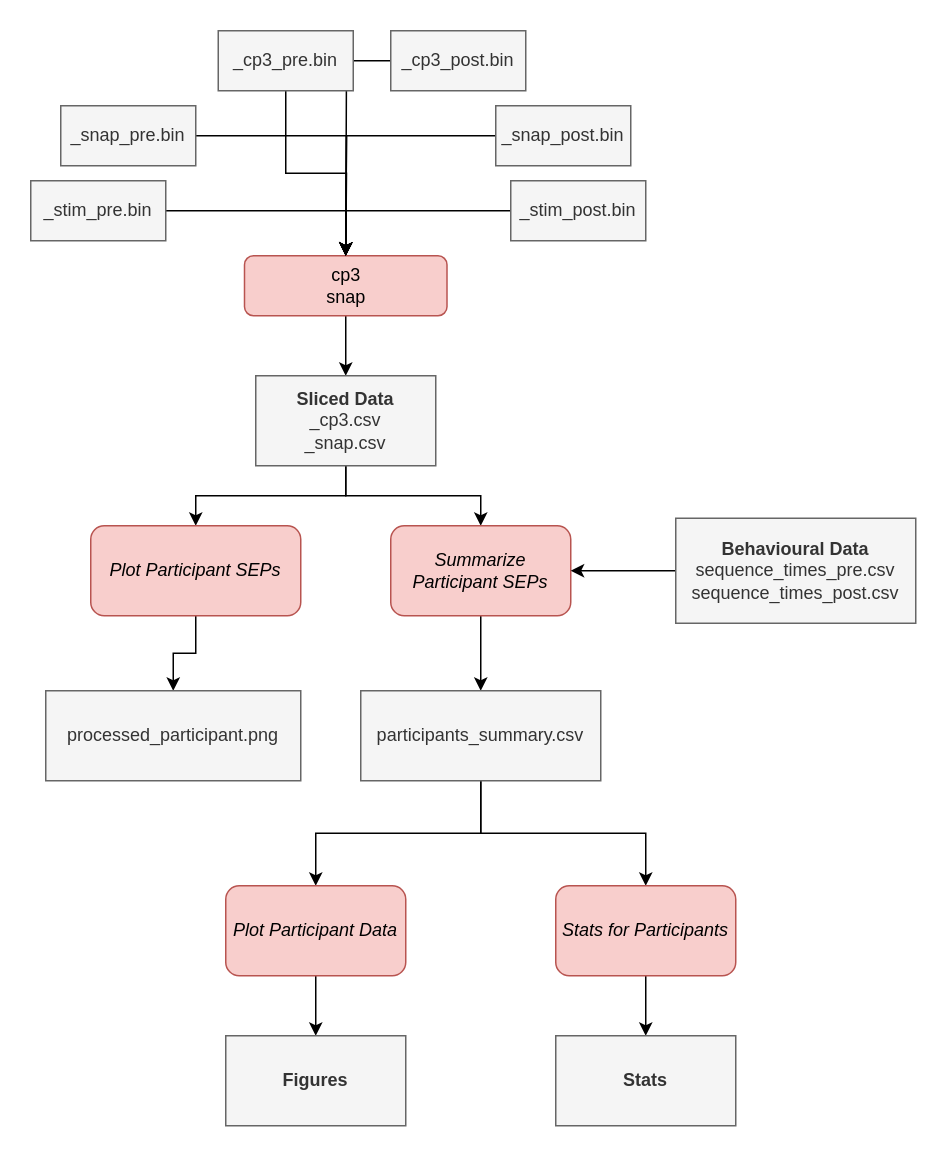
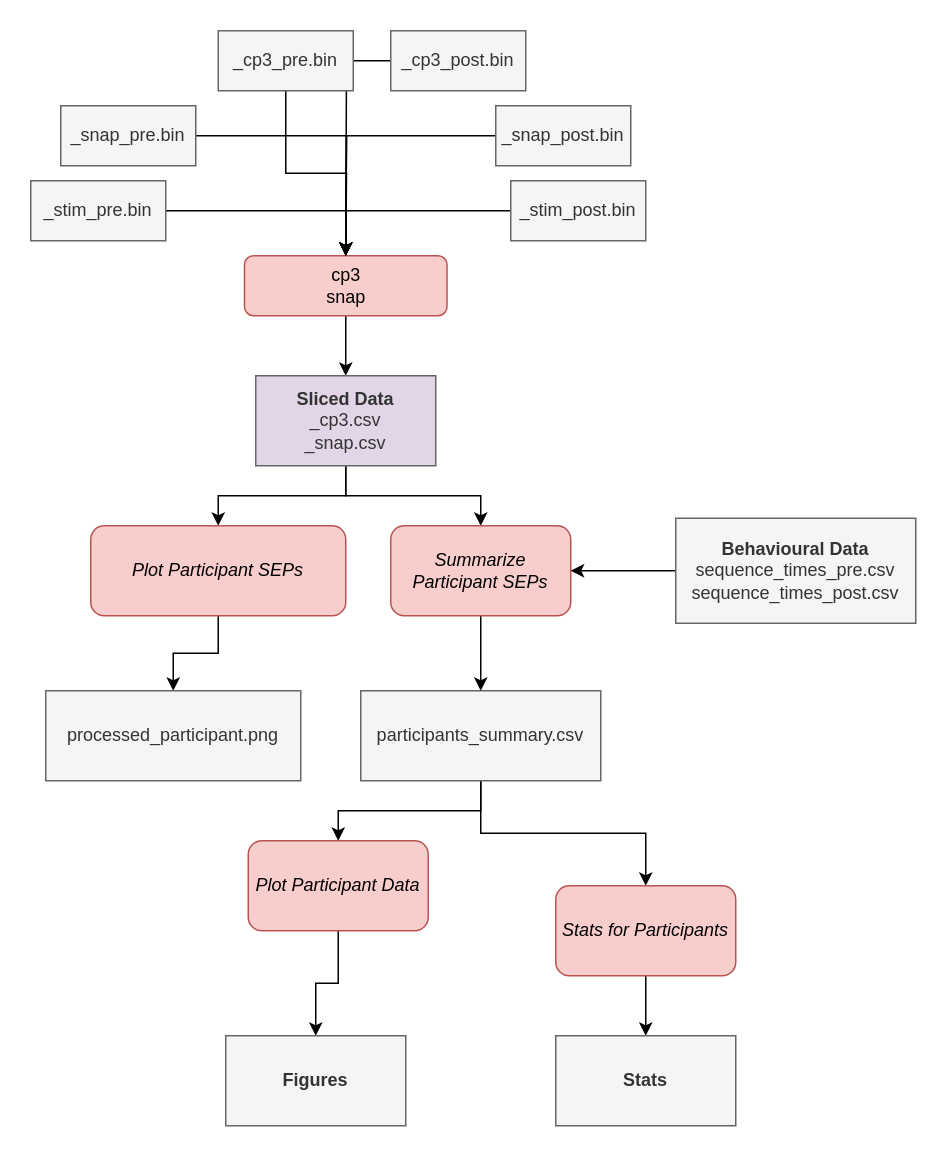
(346, 421) -> (346, 421)
(196, 571) -> (218, 571)
(316, 931) -> (338, 886)
